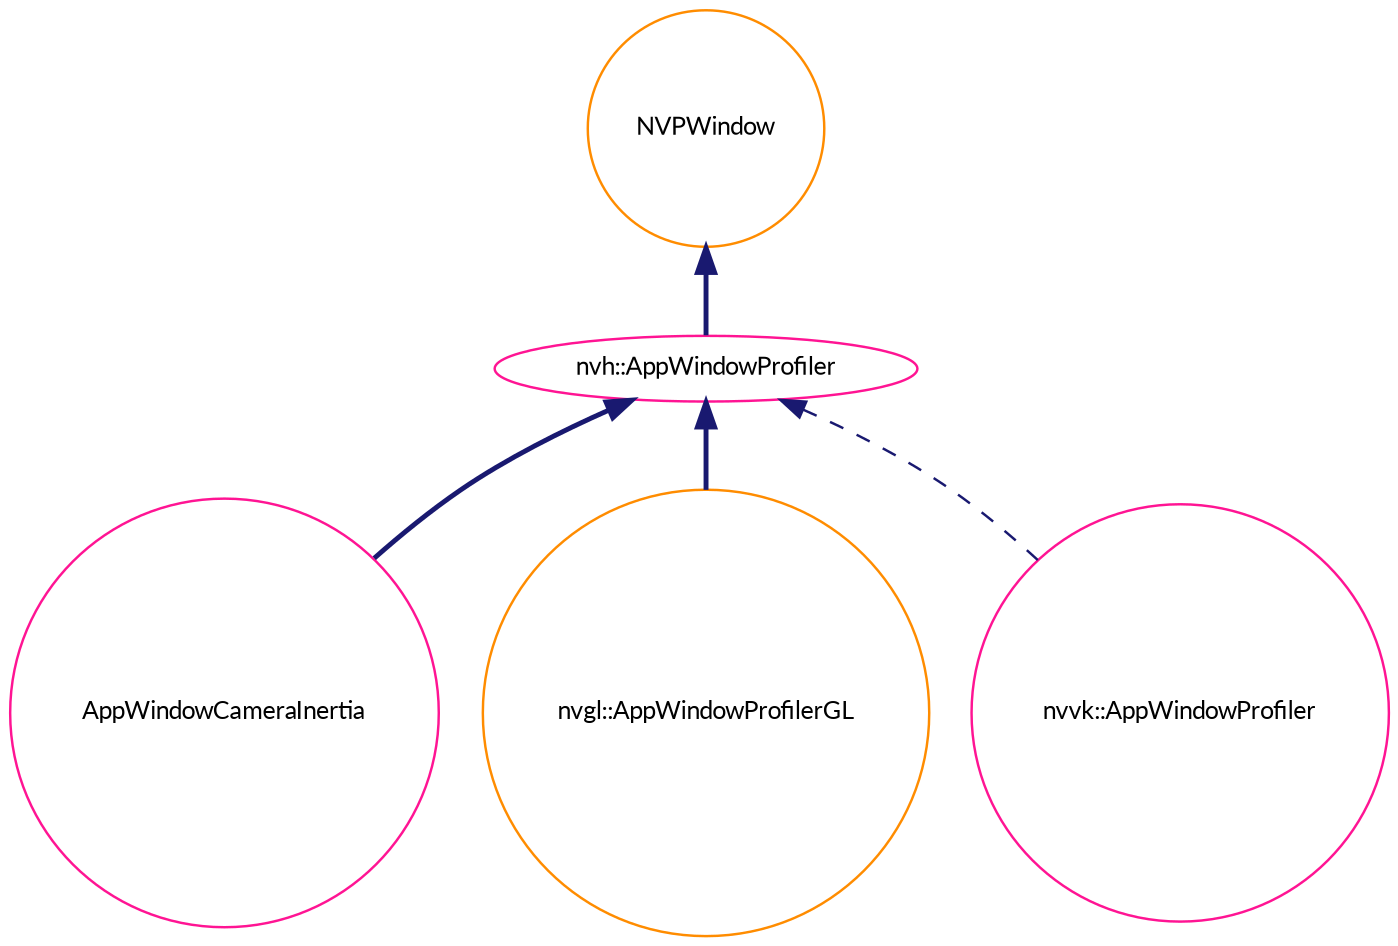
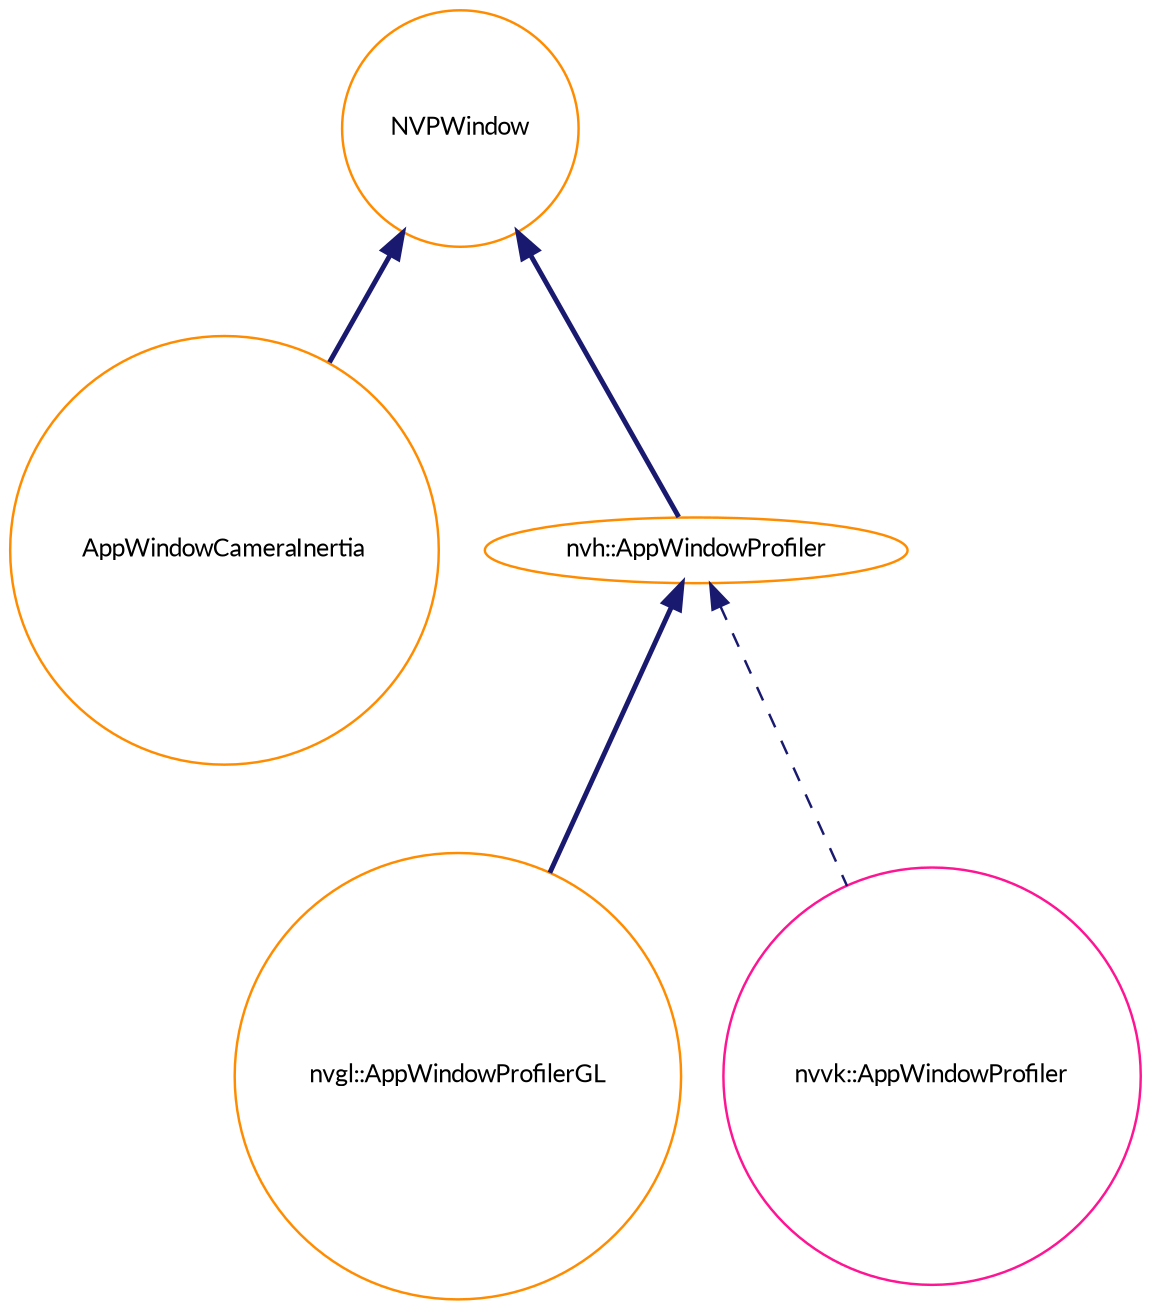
(706, 369) -> (696, 550)
(485, 474) -> (360, 308)
(224, 713) -> (224, 550)
